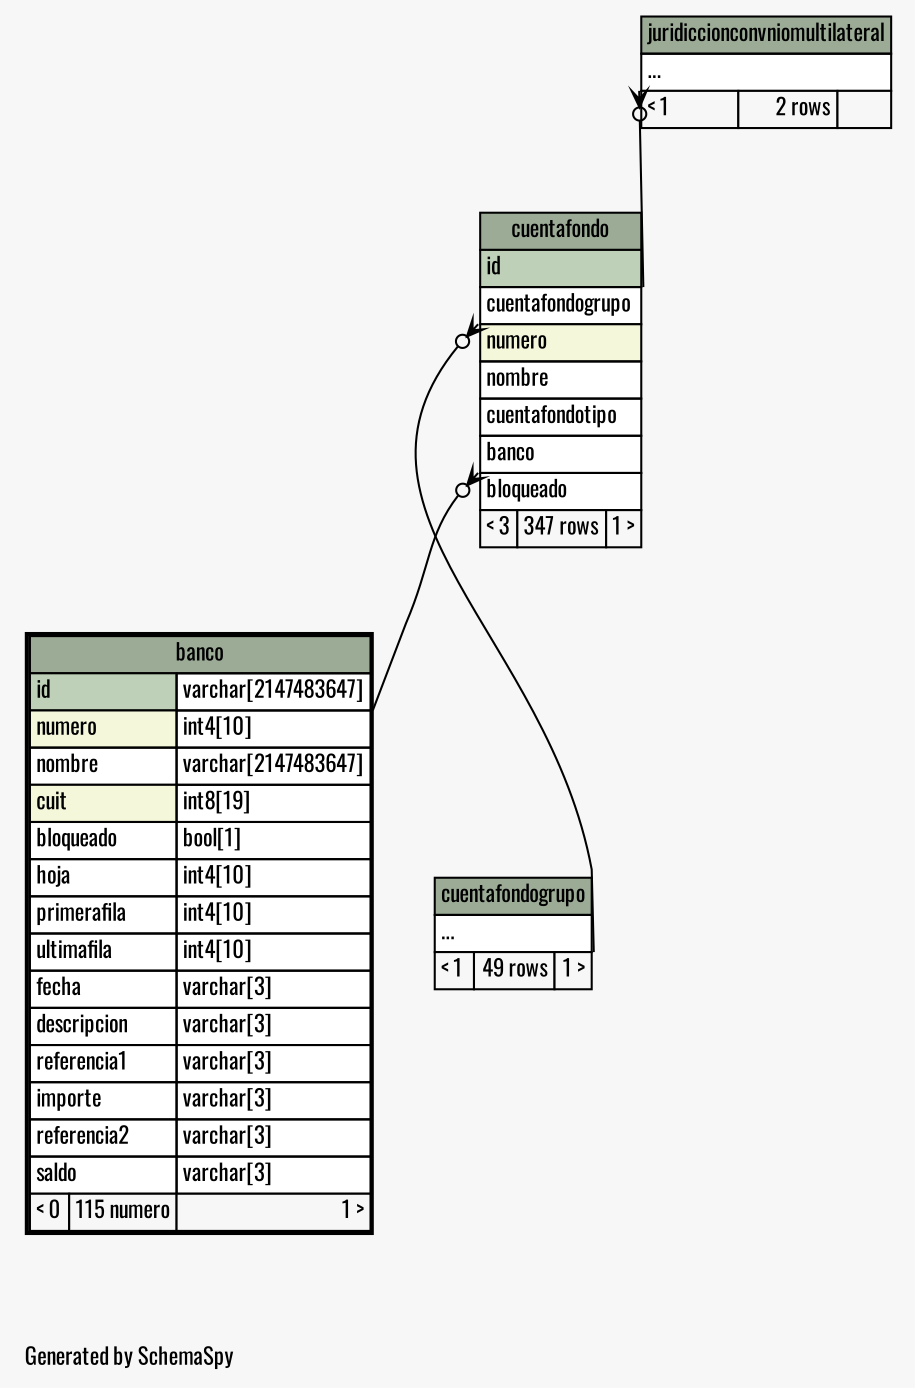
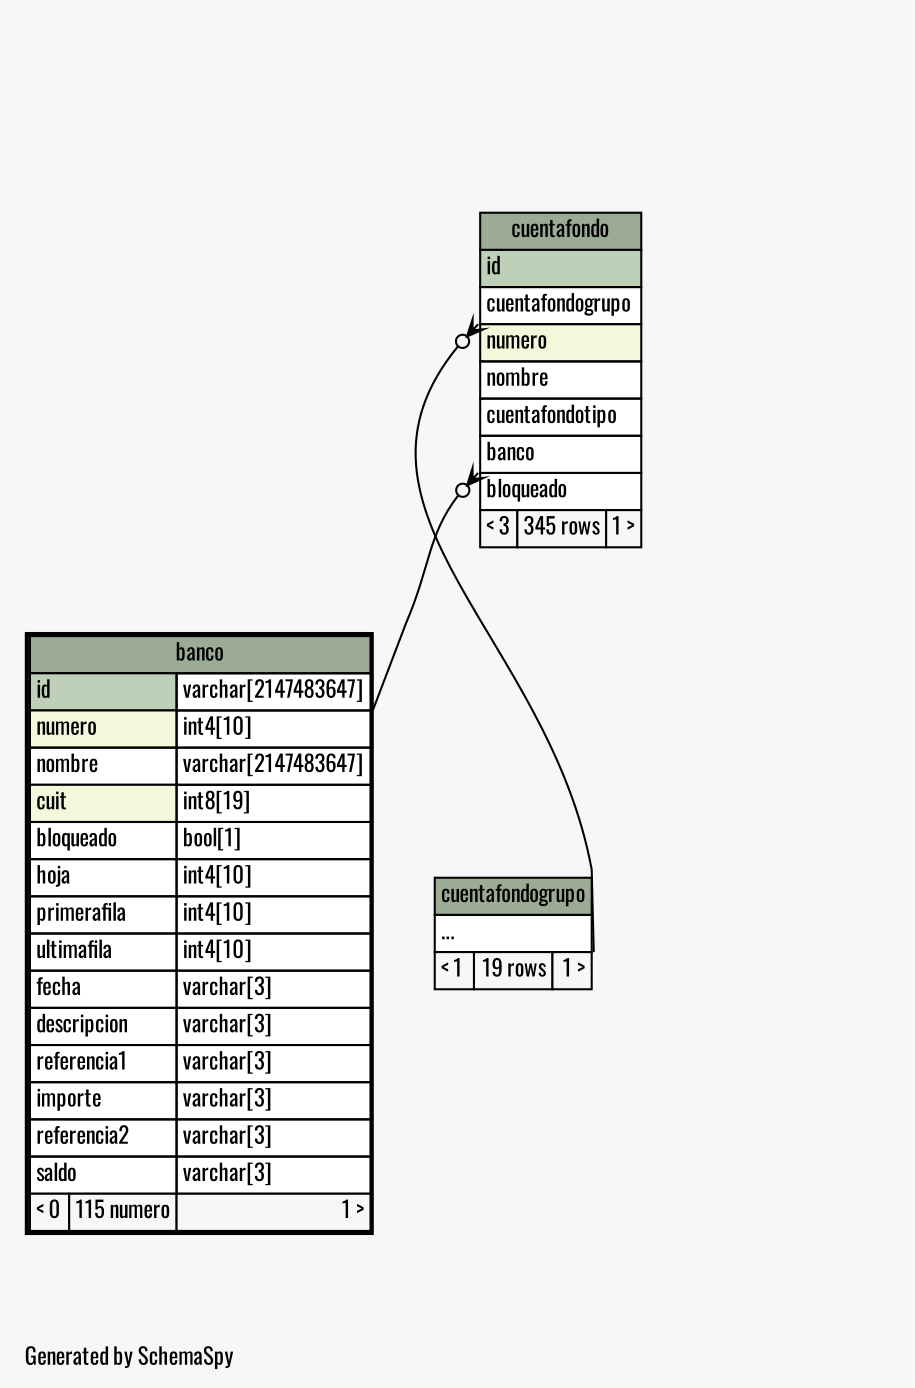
(765, 72) -> none
(562, 528) -> (562, 528)
(515, 970) -> (514, 970)
